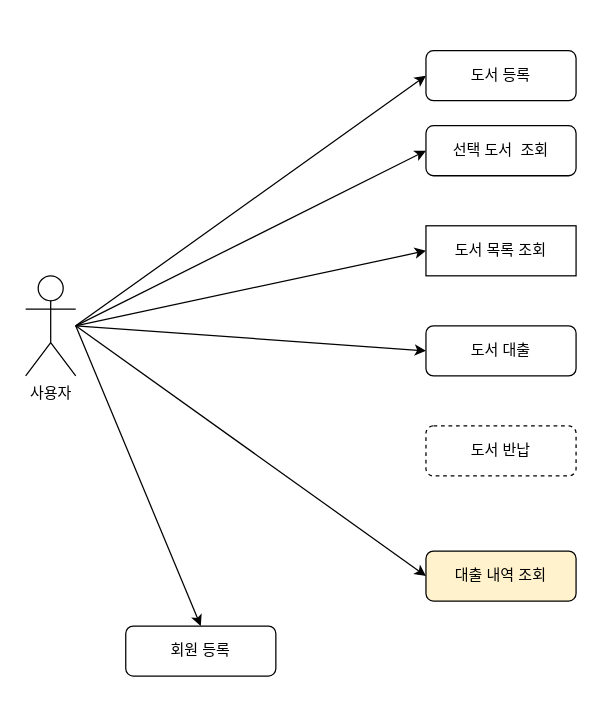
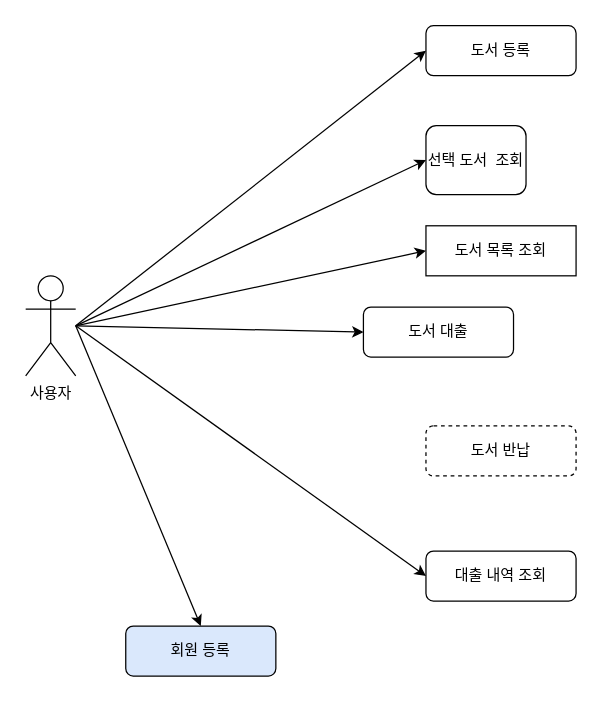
(501, 76) -> (501, 51)
(501, 151) -> (476, 160)
(501, 351) -> (438, 332)
(501, 576) -> (501, 576)
(201, 651) -> (201, 651)
